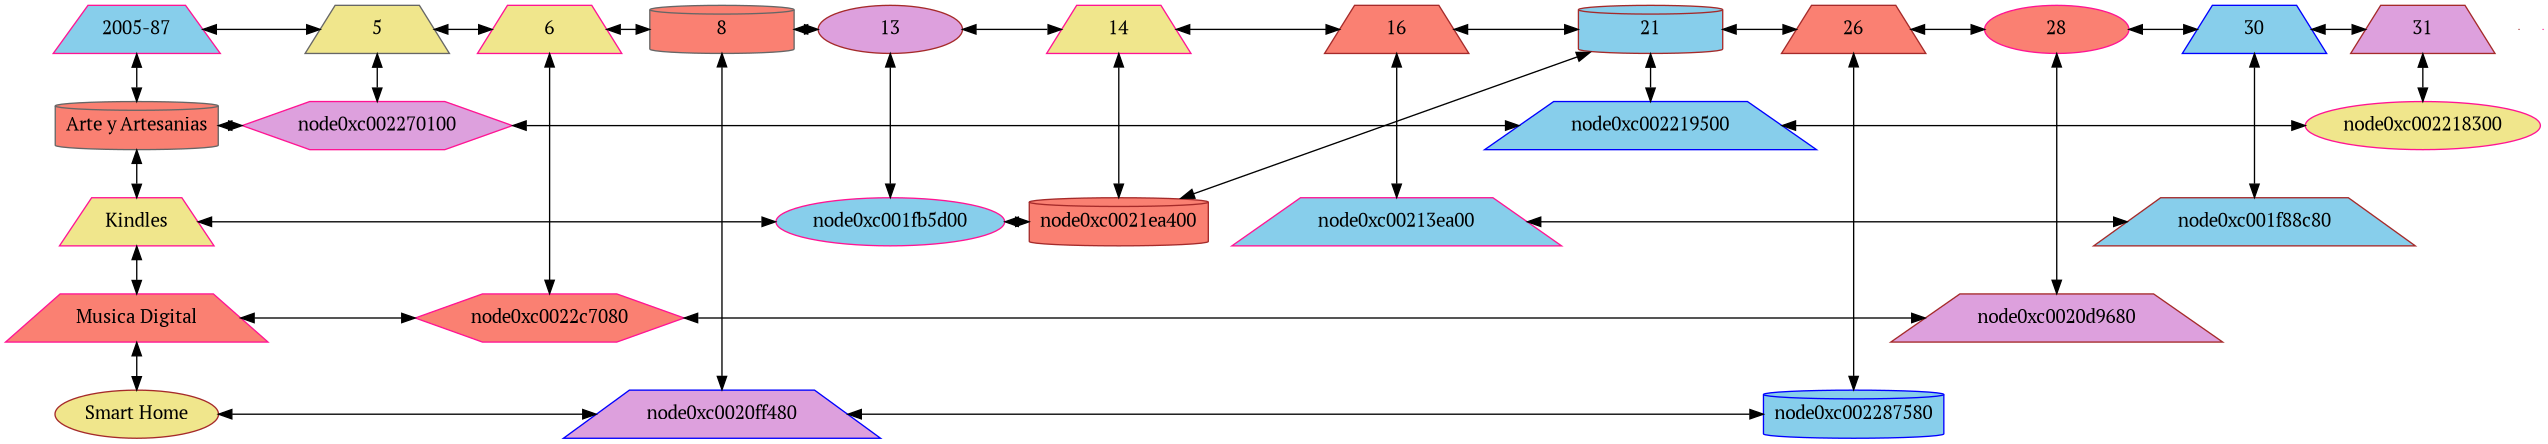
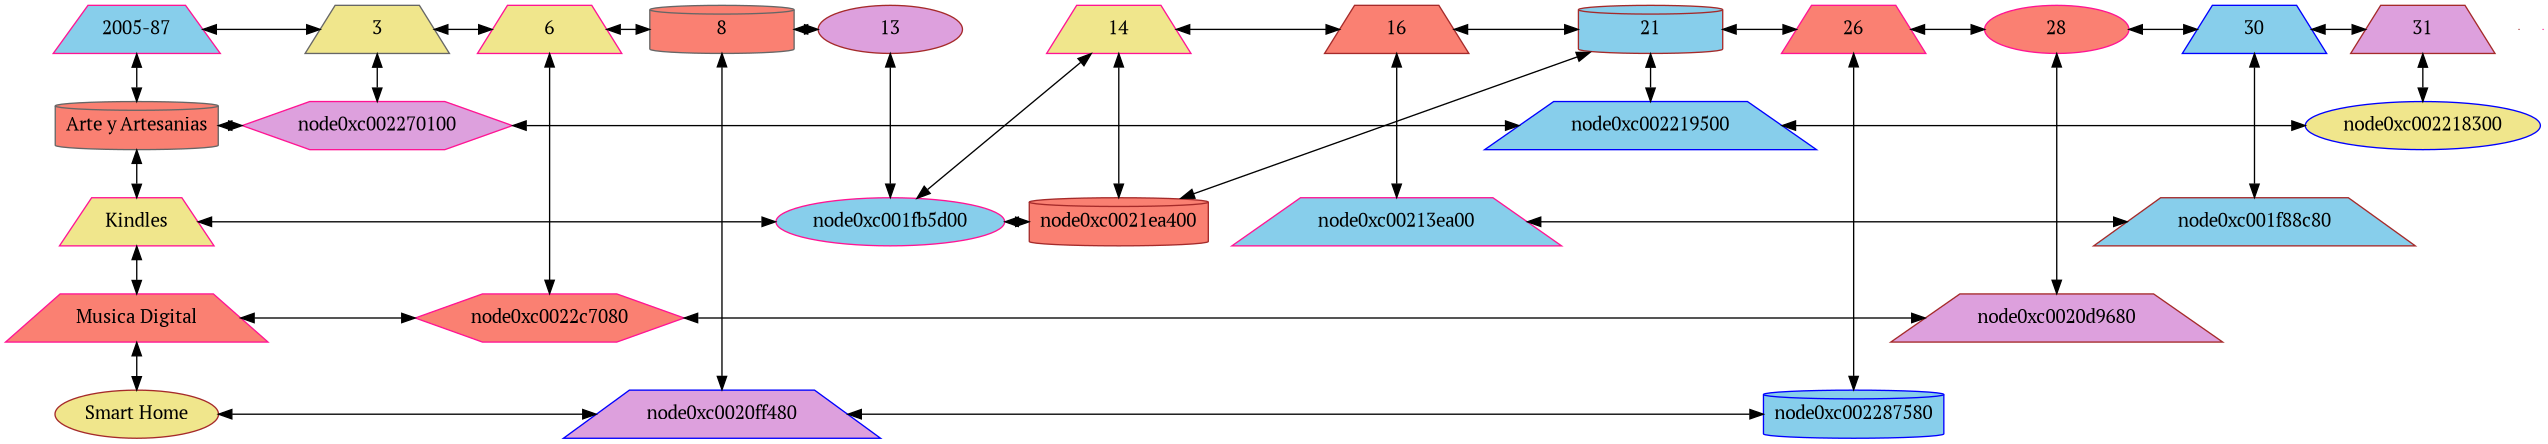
(377, 29) -> (377, 29)
(1012, 29) -> (993, 135)
(1854, 29) -> (1854, 29)
(2423, 126) -> (2423, 126)
